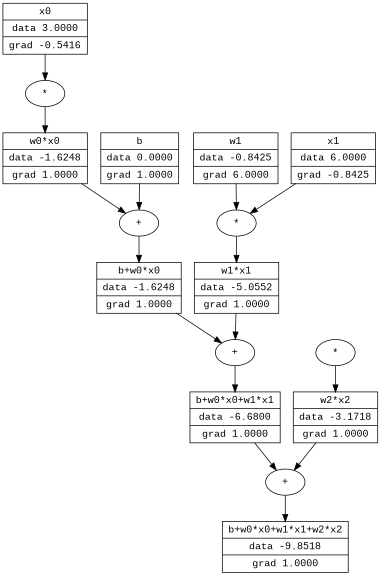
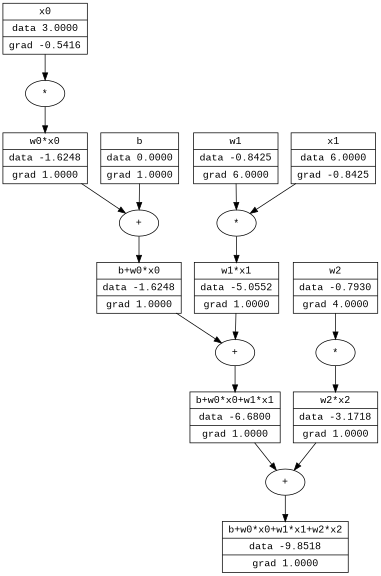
none -> (336, 288)
